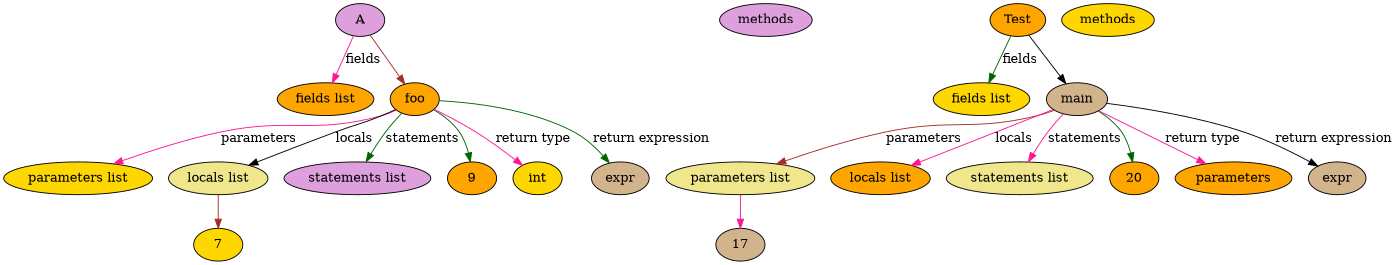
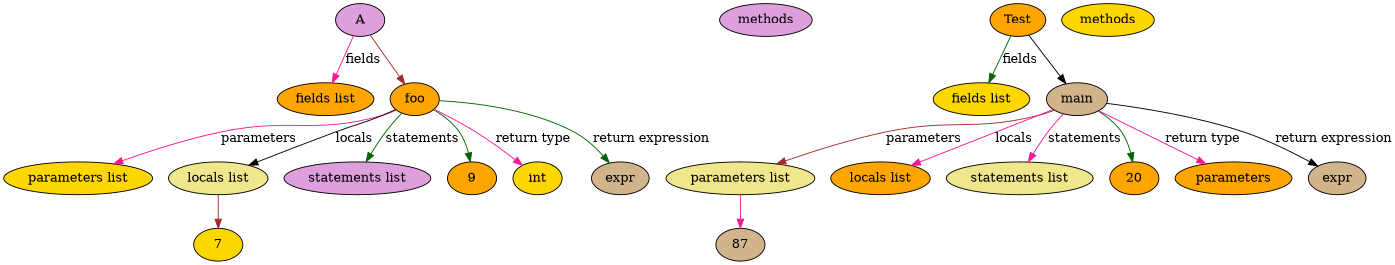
(740, 245) -> (740, 245)
